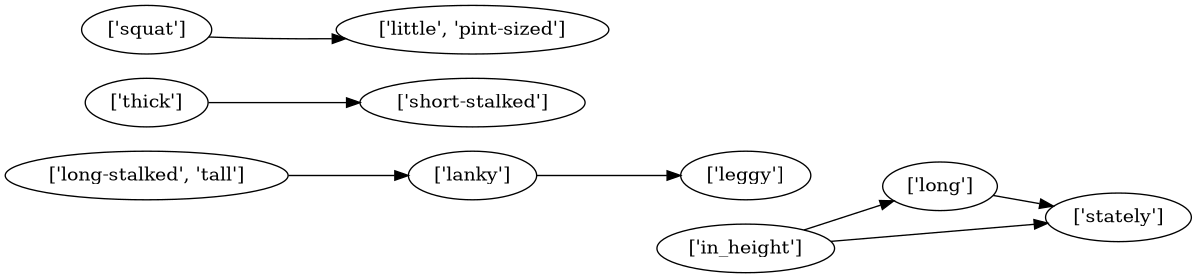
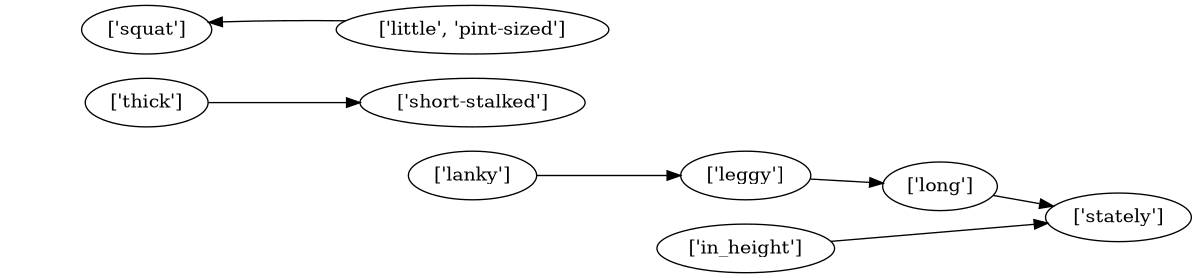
(270, 39) -> (284, 21)
(147, 176) -> none
(842, 218) -> (840, 181)
